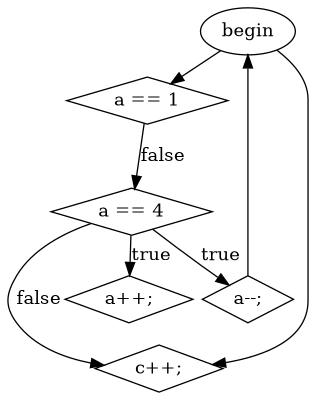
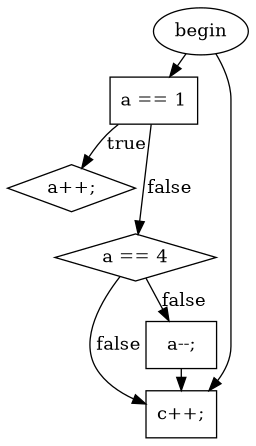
(147, 101) -> (154, 101)
(248, 172) -> (181, 373)
(131, 249) -> (102, 139)
(221, 256) -> (184, 301)
(248, 299) -> (181, 345)
(159, 369) -> (181, 414)
